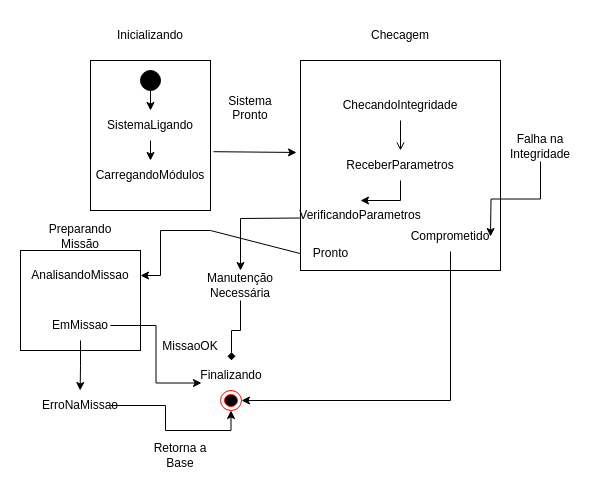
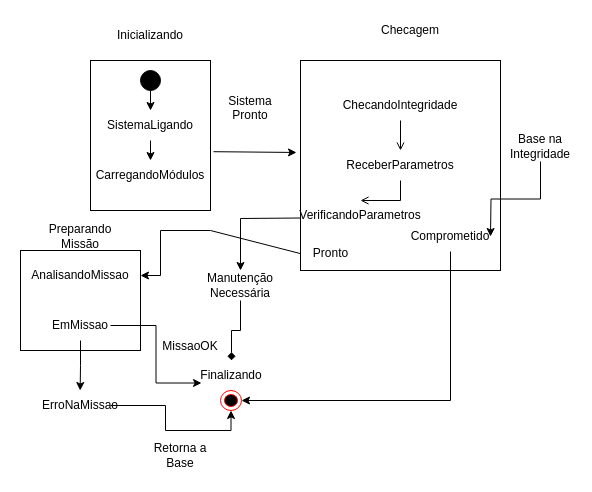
(401, 36) -> (411, 31)
(541, 147) -> (541, 147)
(368, 201) -> (366, 201)
